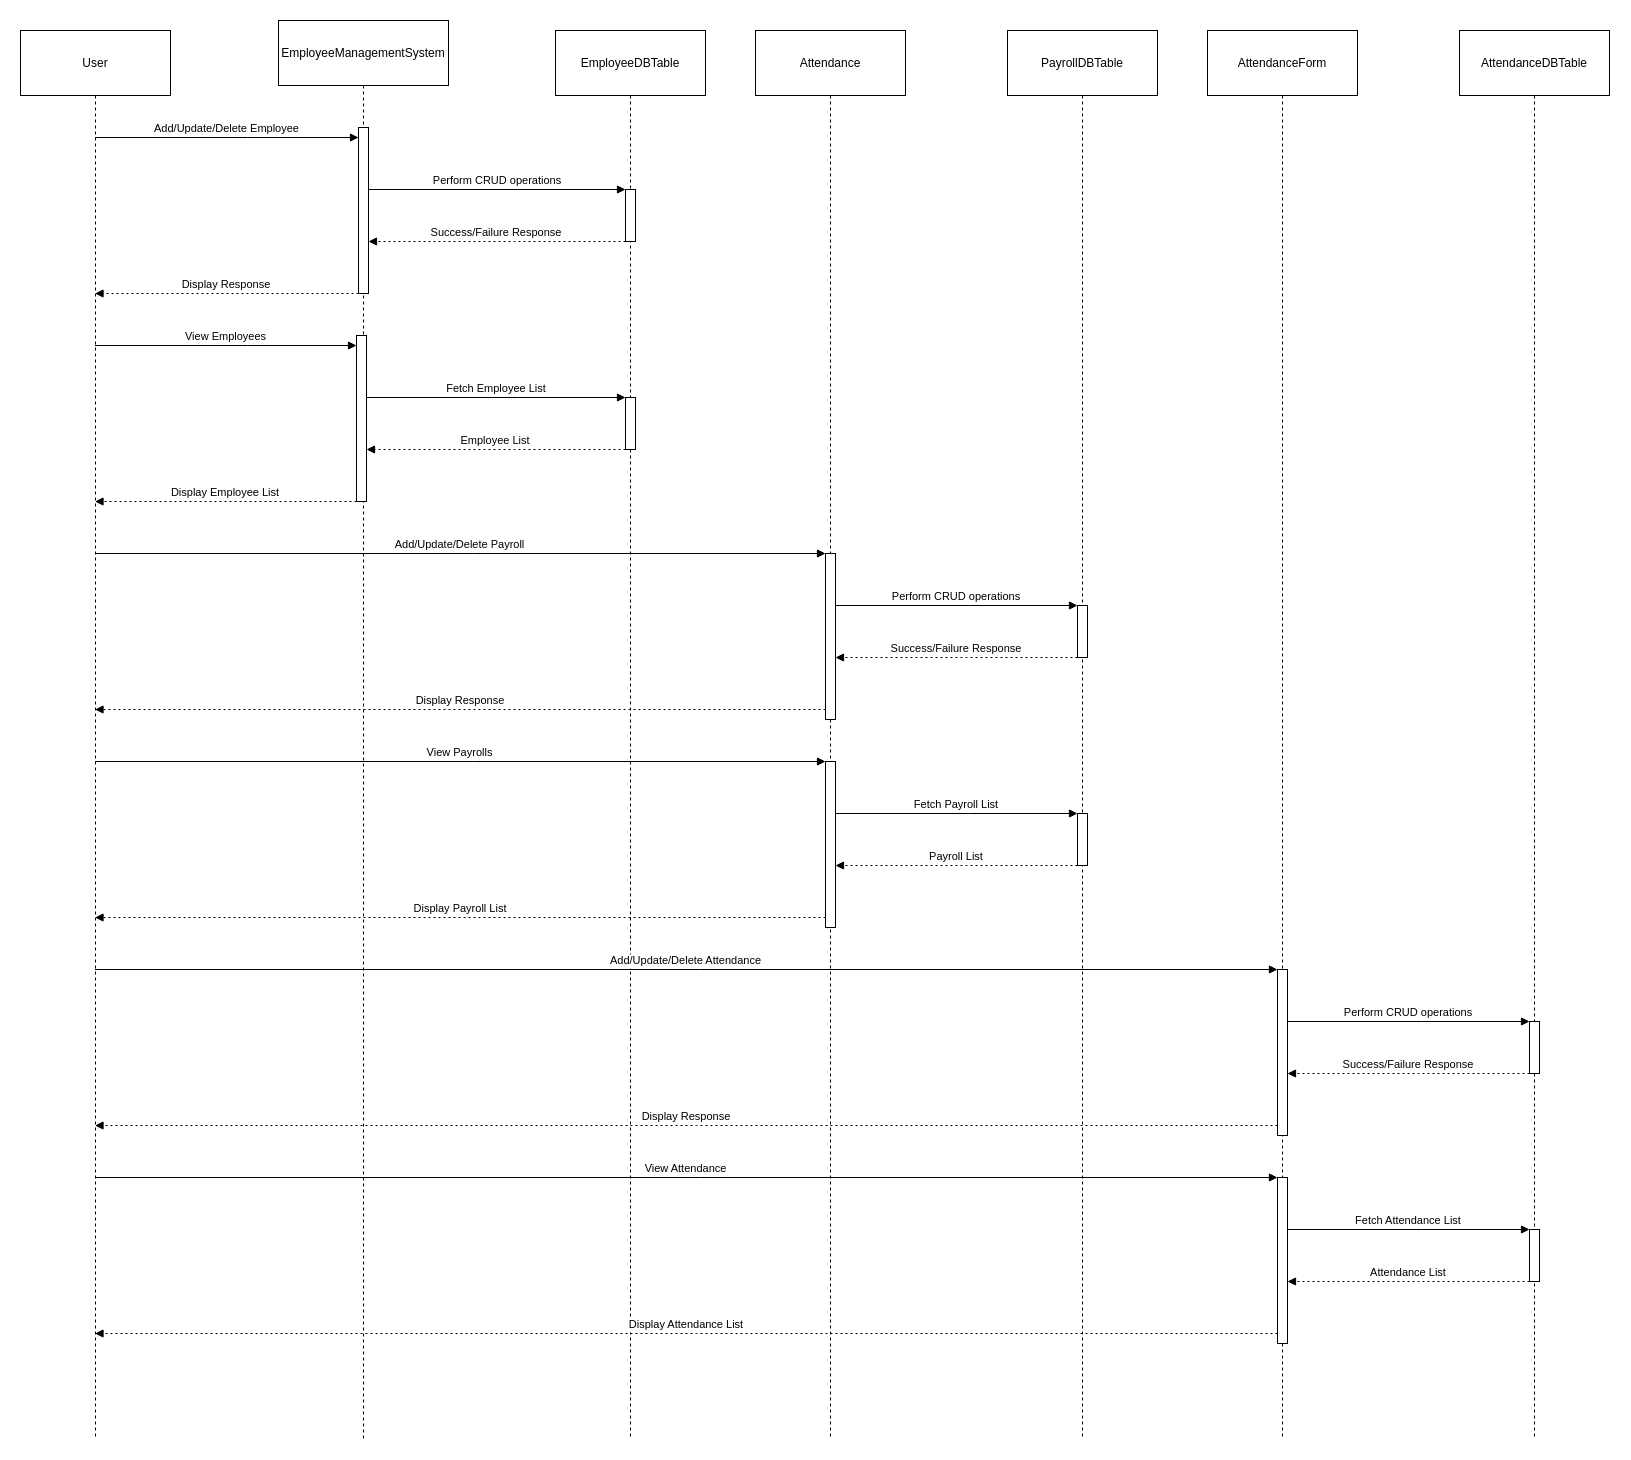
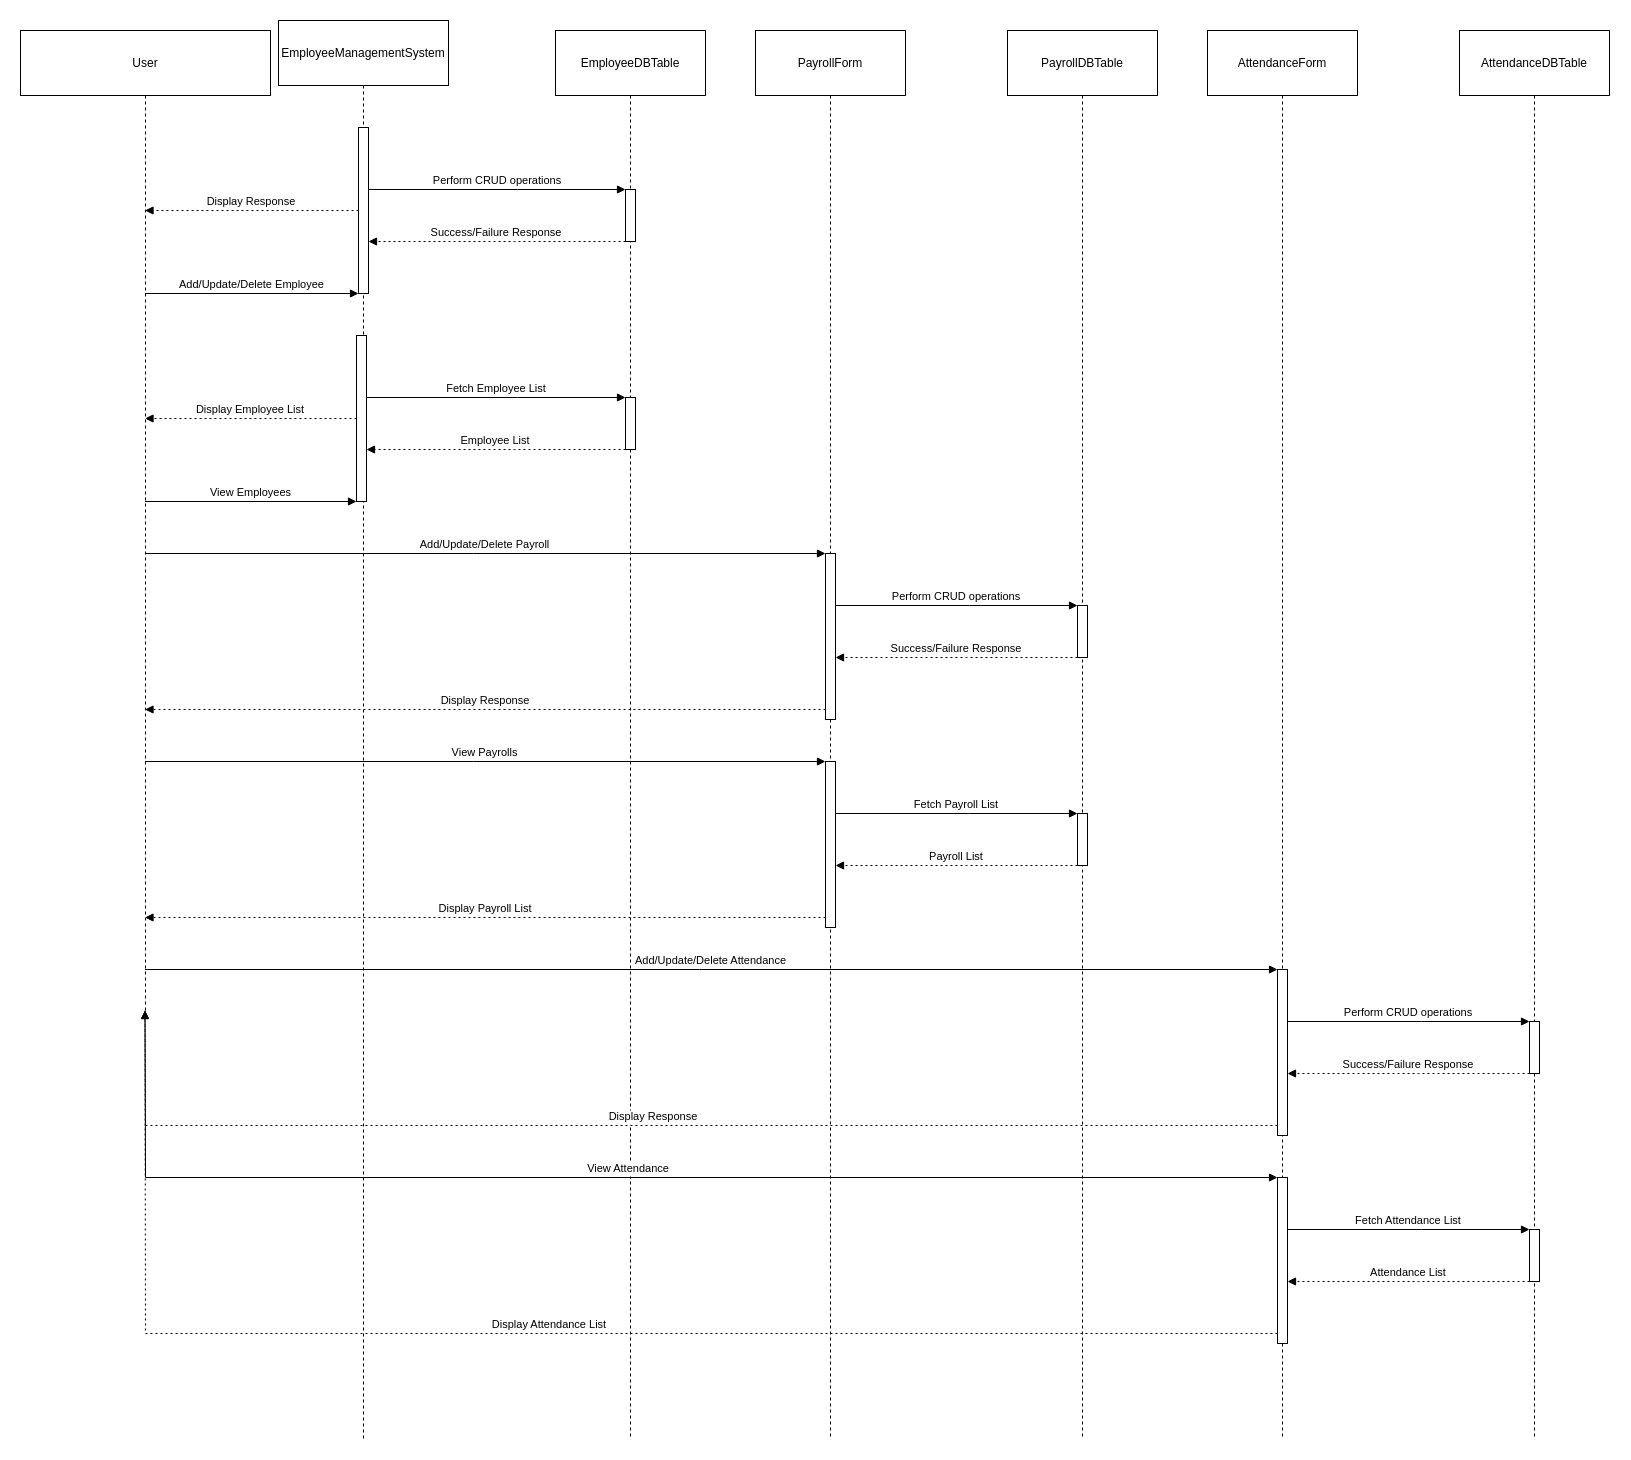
(831, 64) -> (831, 64)
(96, 735) -> (146, 521)
